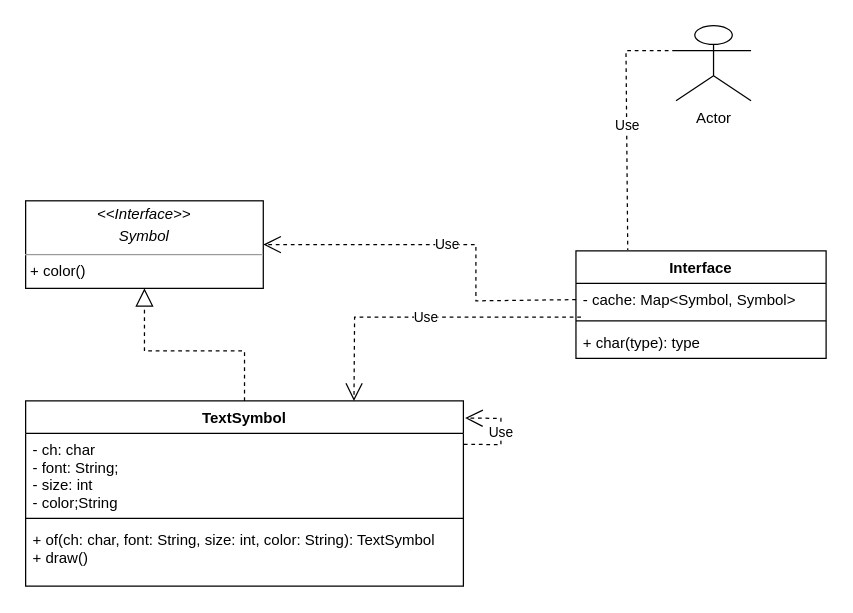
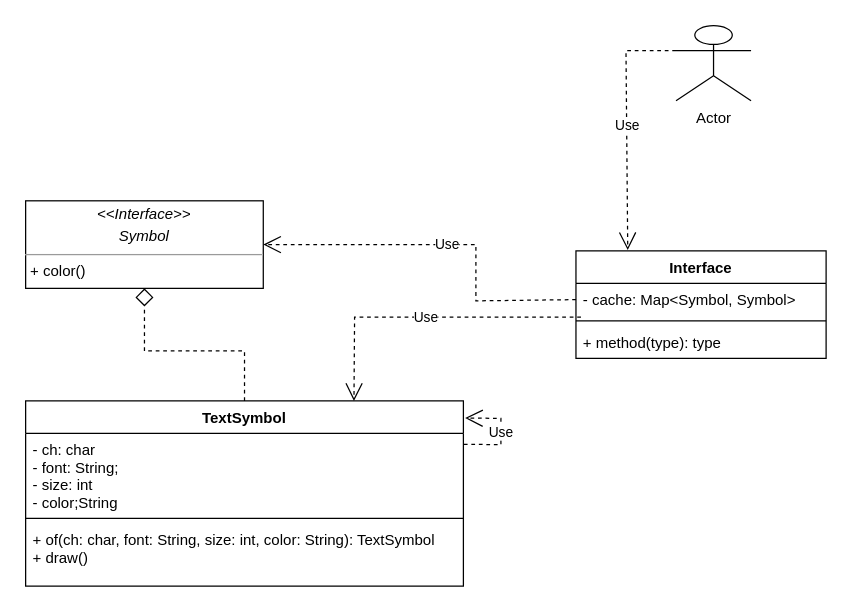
(627, 245) -> (627, 244)
(144, 307) -> (144, 307)
(652, 343) -> (661, 343)
